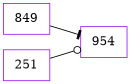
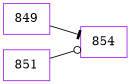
(104, 42) -> (104, 42)
(27, 65) -> (27, 65)
